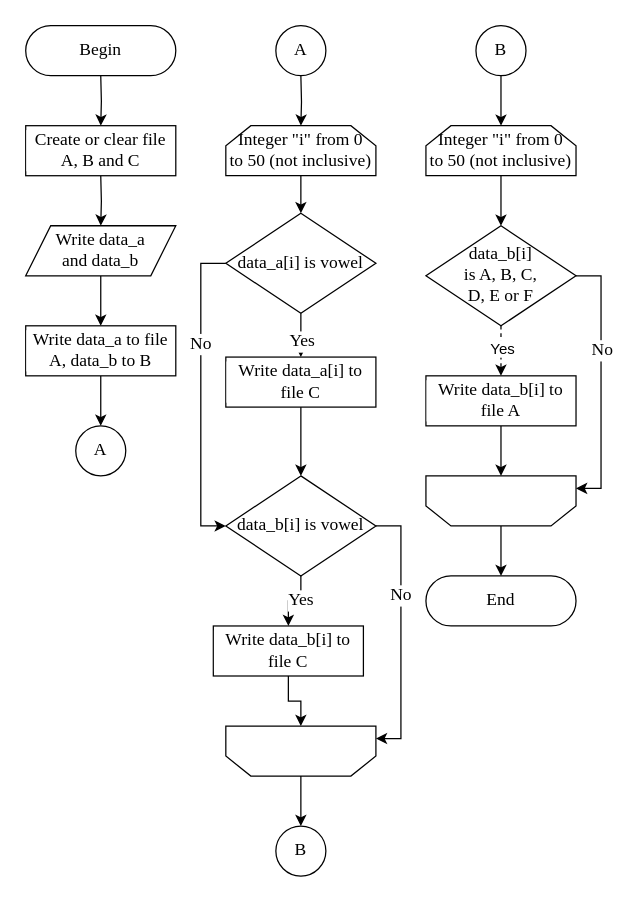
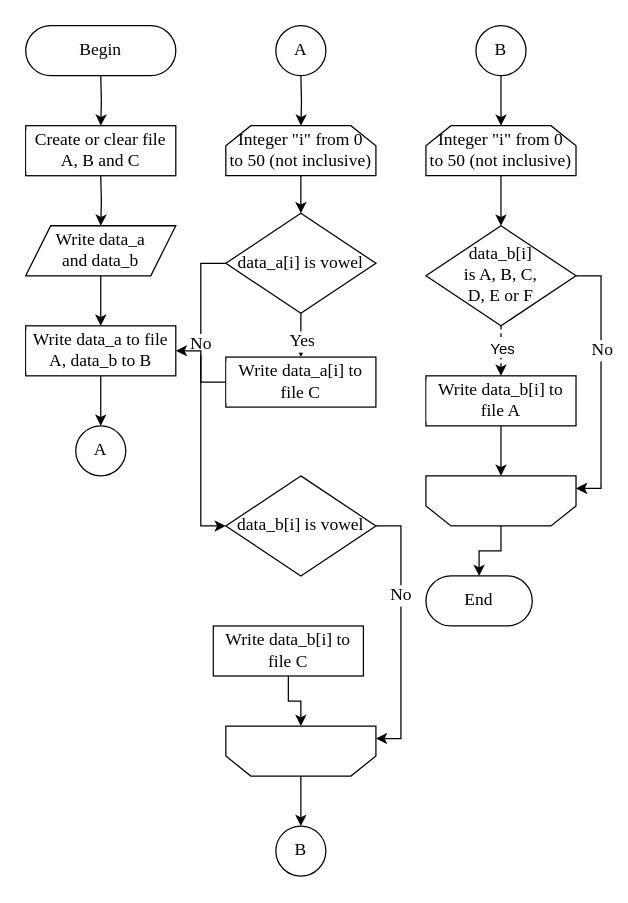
(301, 437) -> (215, 382)
(301, 593) -> none
(501, 601) -> (479, 601)
